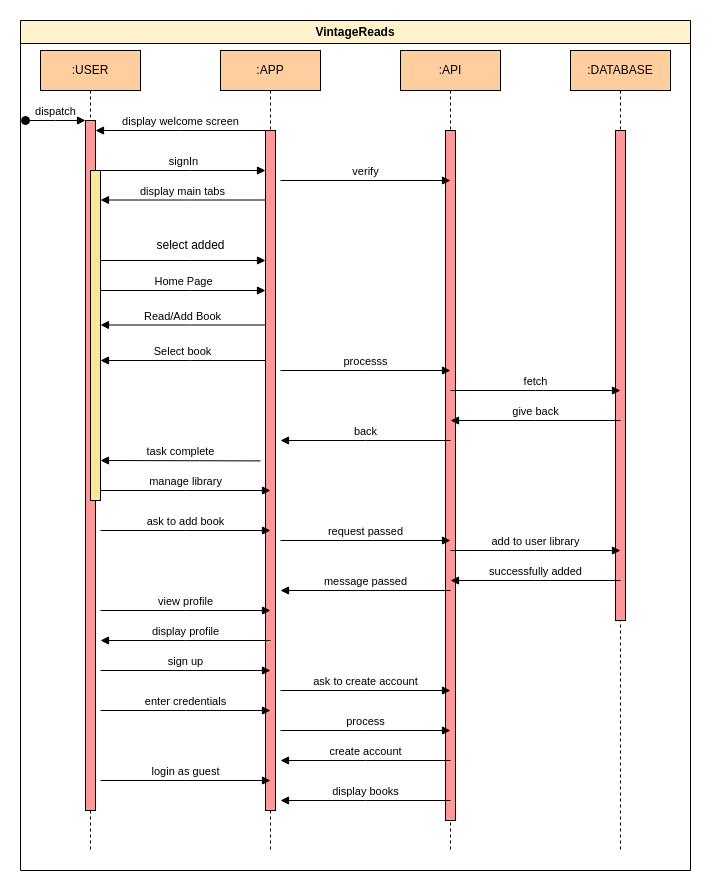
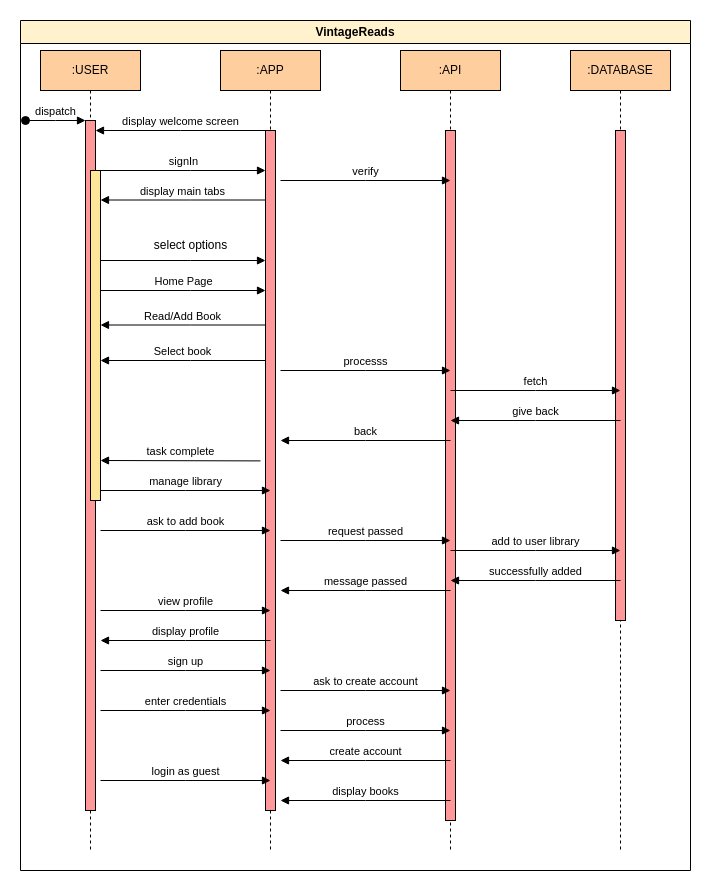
(191, 246) -> (191, 246)
